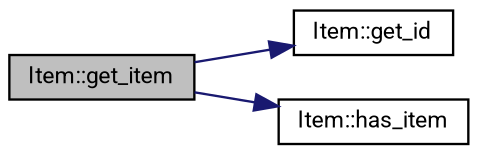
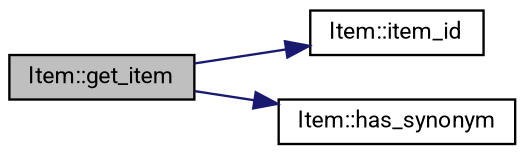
(373, 33) -> (397, 33)
(373, 122) -> (397, 122)
